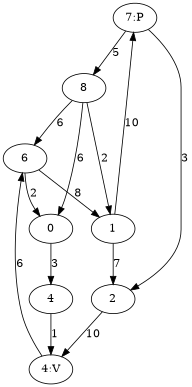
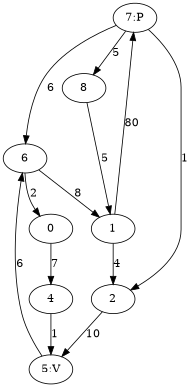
(55, 119) -> (53, 66)
(132, 123) -> (132, 123)
(75, 156) -> none
(105, 158) -> (105, 158)
(185, 158) -> (185, 158)
(55, 264) -> (55, 264)
(117, 264) -> (117, 264)
(51, 369) -> (51, 369)
